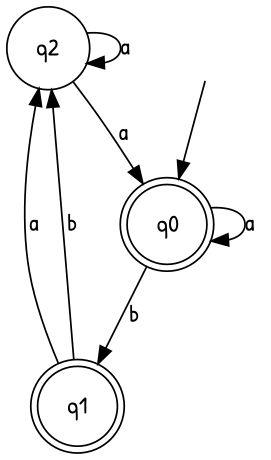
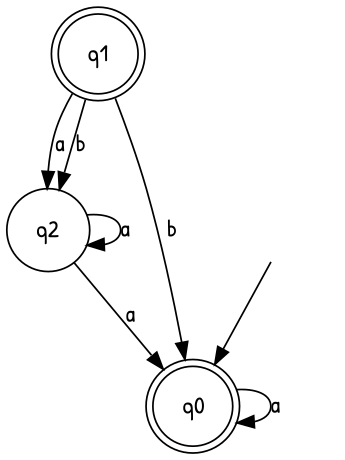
(126, 308) -> (154, 219)
